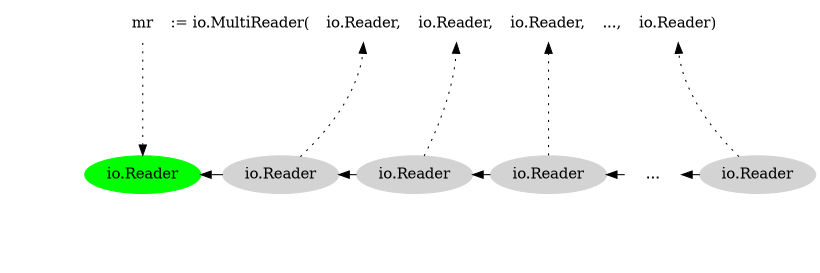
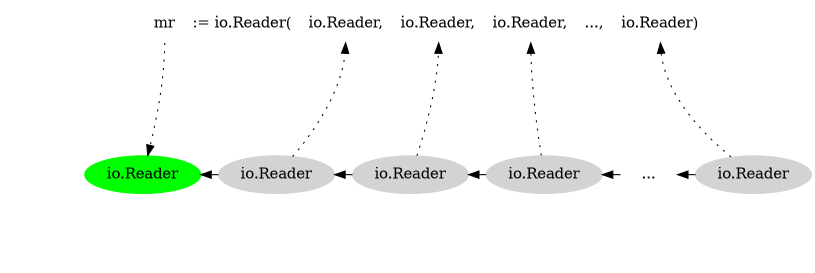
(240, 23) -> (242, 23)
